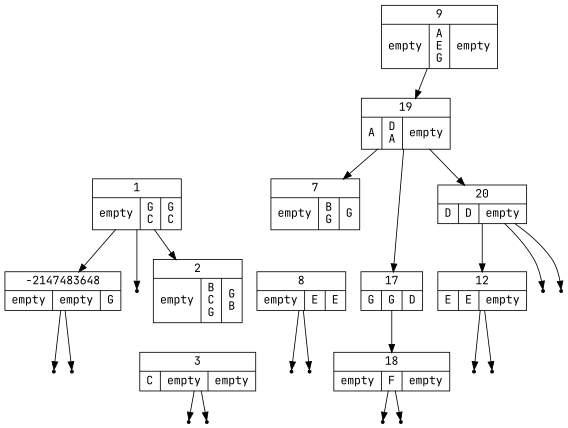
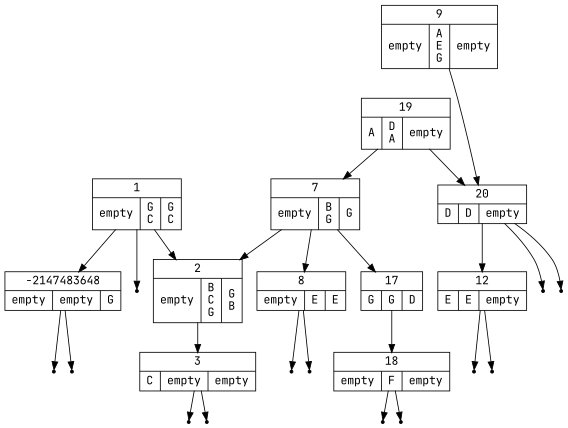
(423, 80) -> (464, 122)
(399, 206) -> (353, 248)
none -> (264, 242)
none -> (309, 247)
none -> (198, 333)
